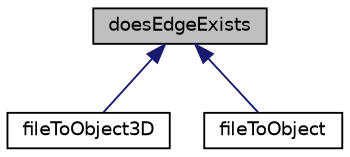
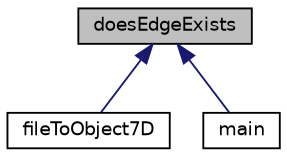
(89, 131) -> (89, 131)
(273, 131) -> (242, 131)
